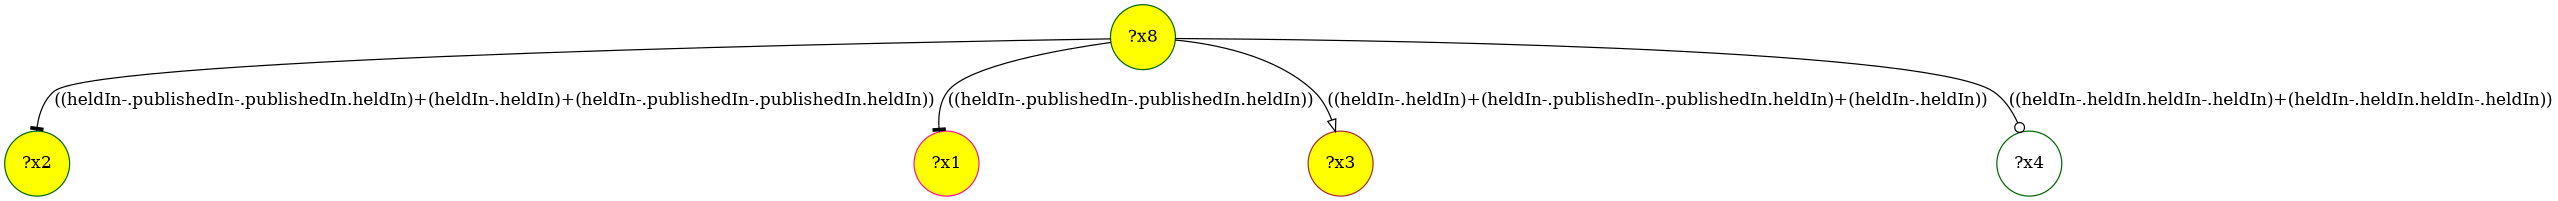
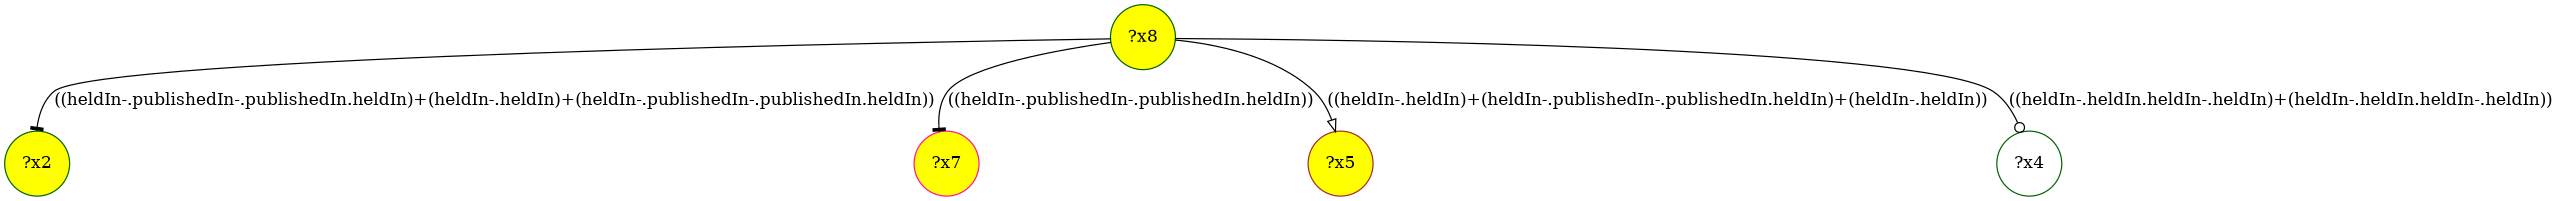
(947, 164) -> (947, 164)
(1341, 164) -> (1341, 164)
